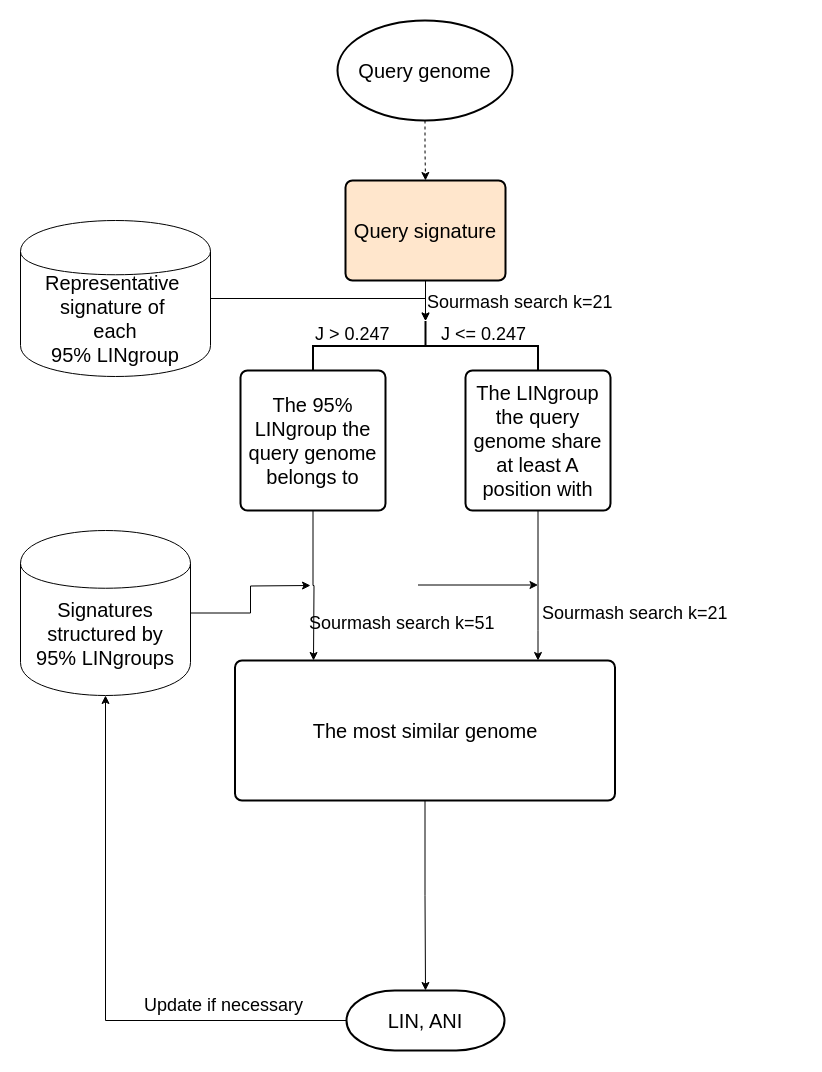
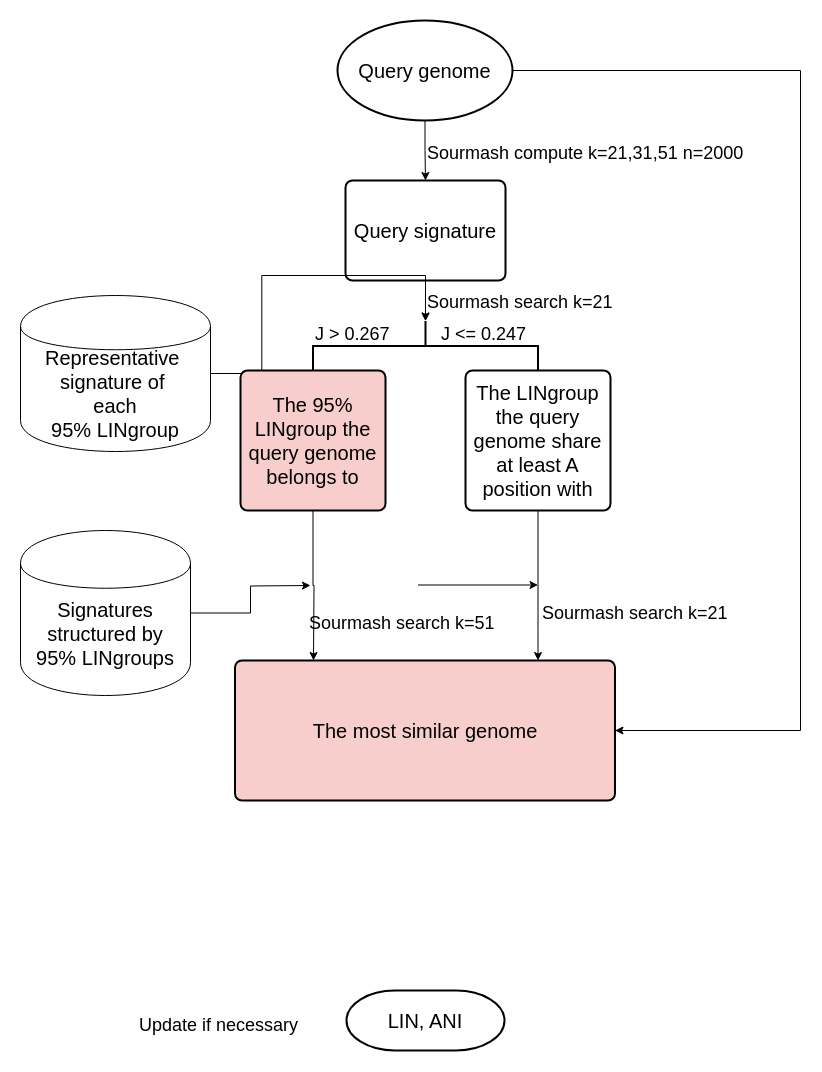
(425, 148) -> (425, 148)
none -> (591, 151)
(426, 231) -> (426, 231)
(116, 299) -> (116, 374)
(341, 332) -> (341, 332)
none -> (801, 346)
(313, 441) -> (313, 441)
(425, 731) -> (425, 731)
(425, 892) -> none
(106, 982) -> none
(228, 1003) -> (223, 1023)
